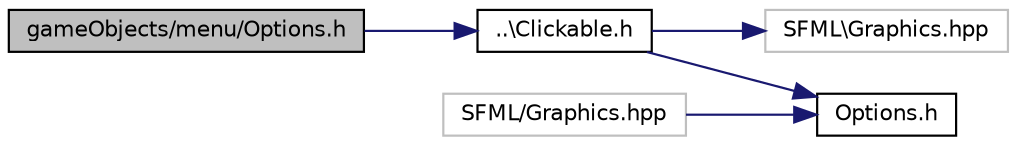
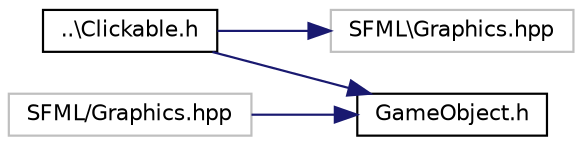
(186, 31) -> none
(887, 115) -> (452, 115)
